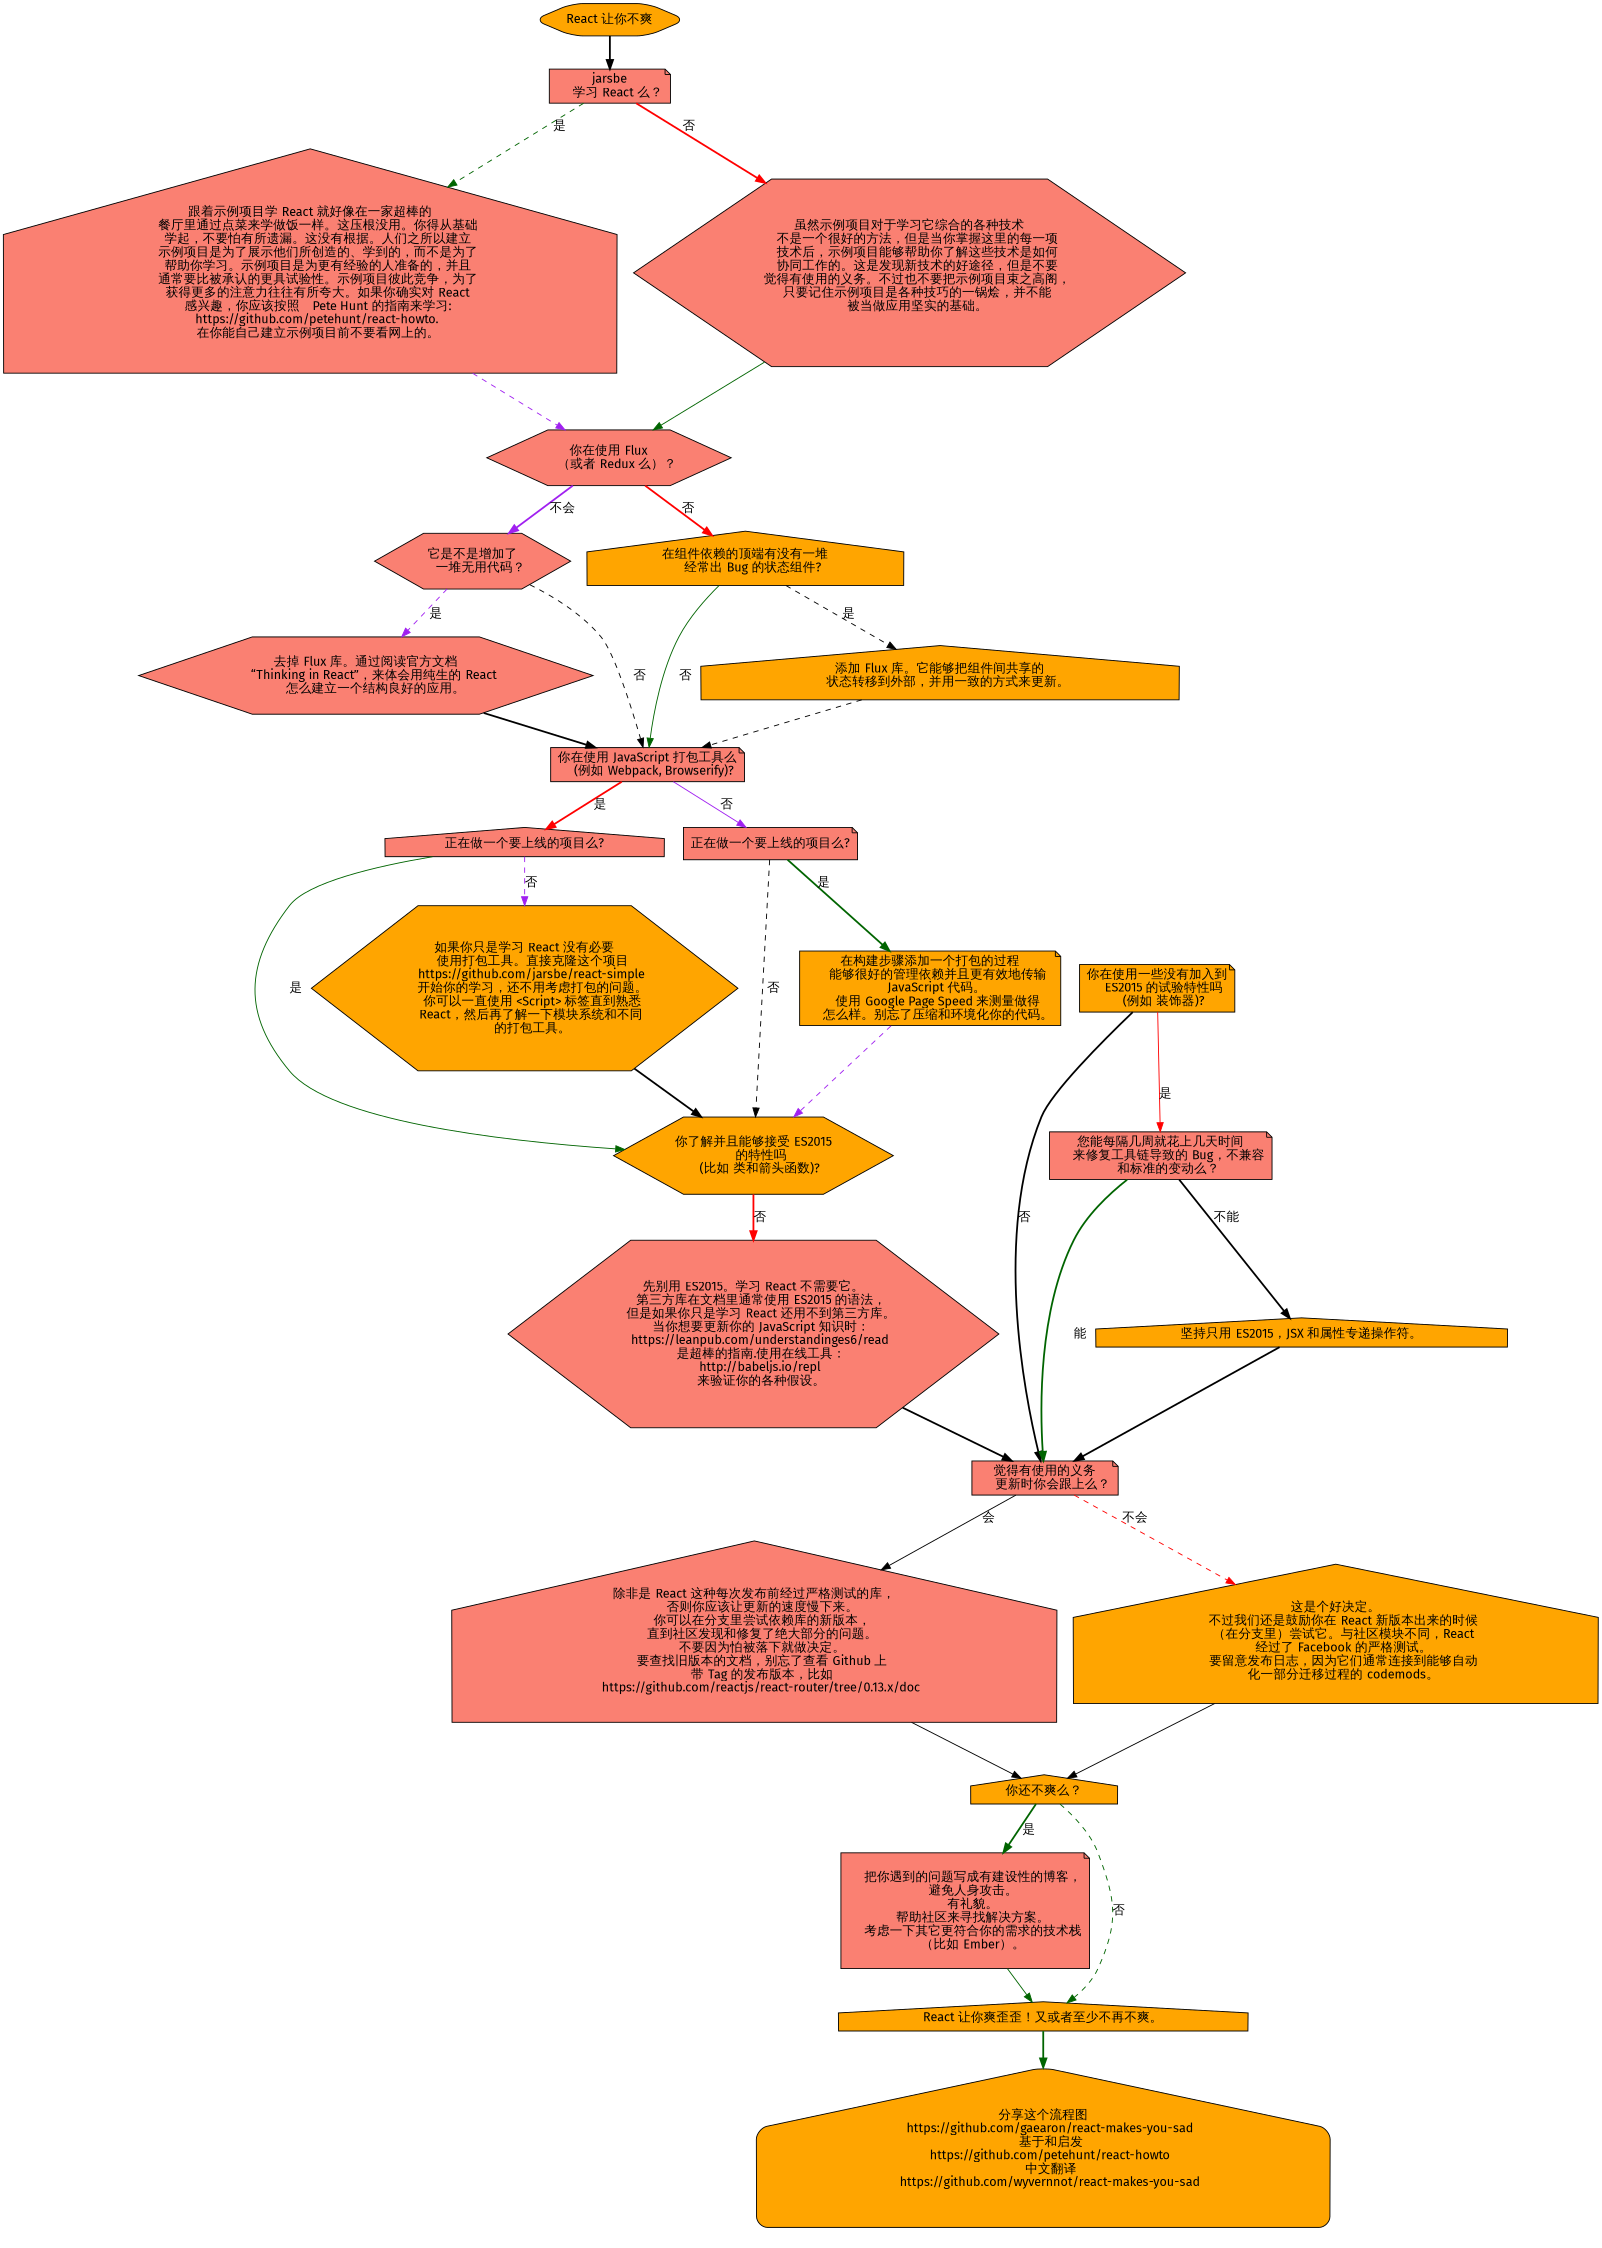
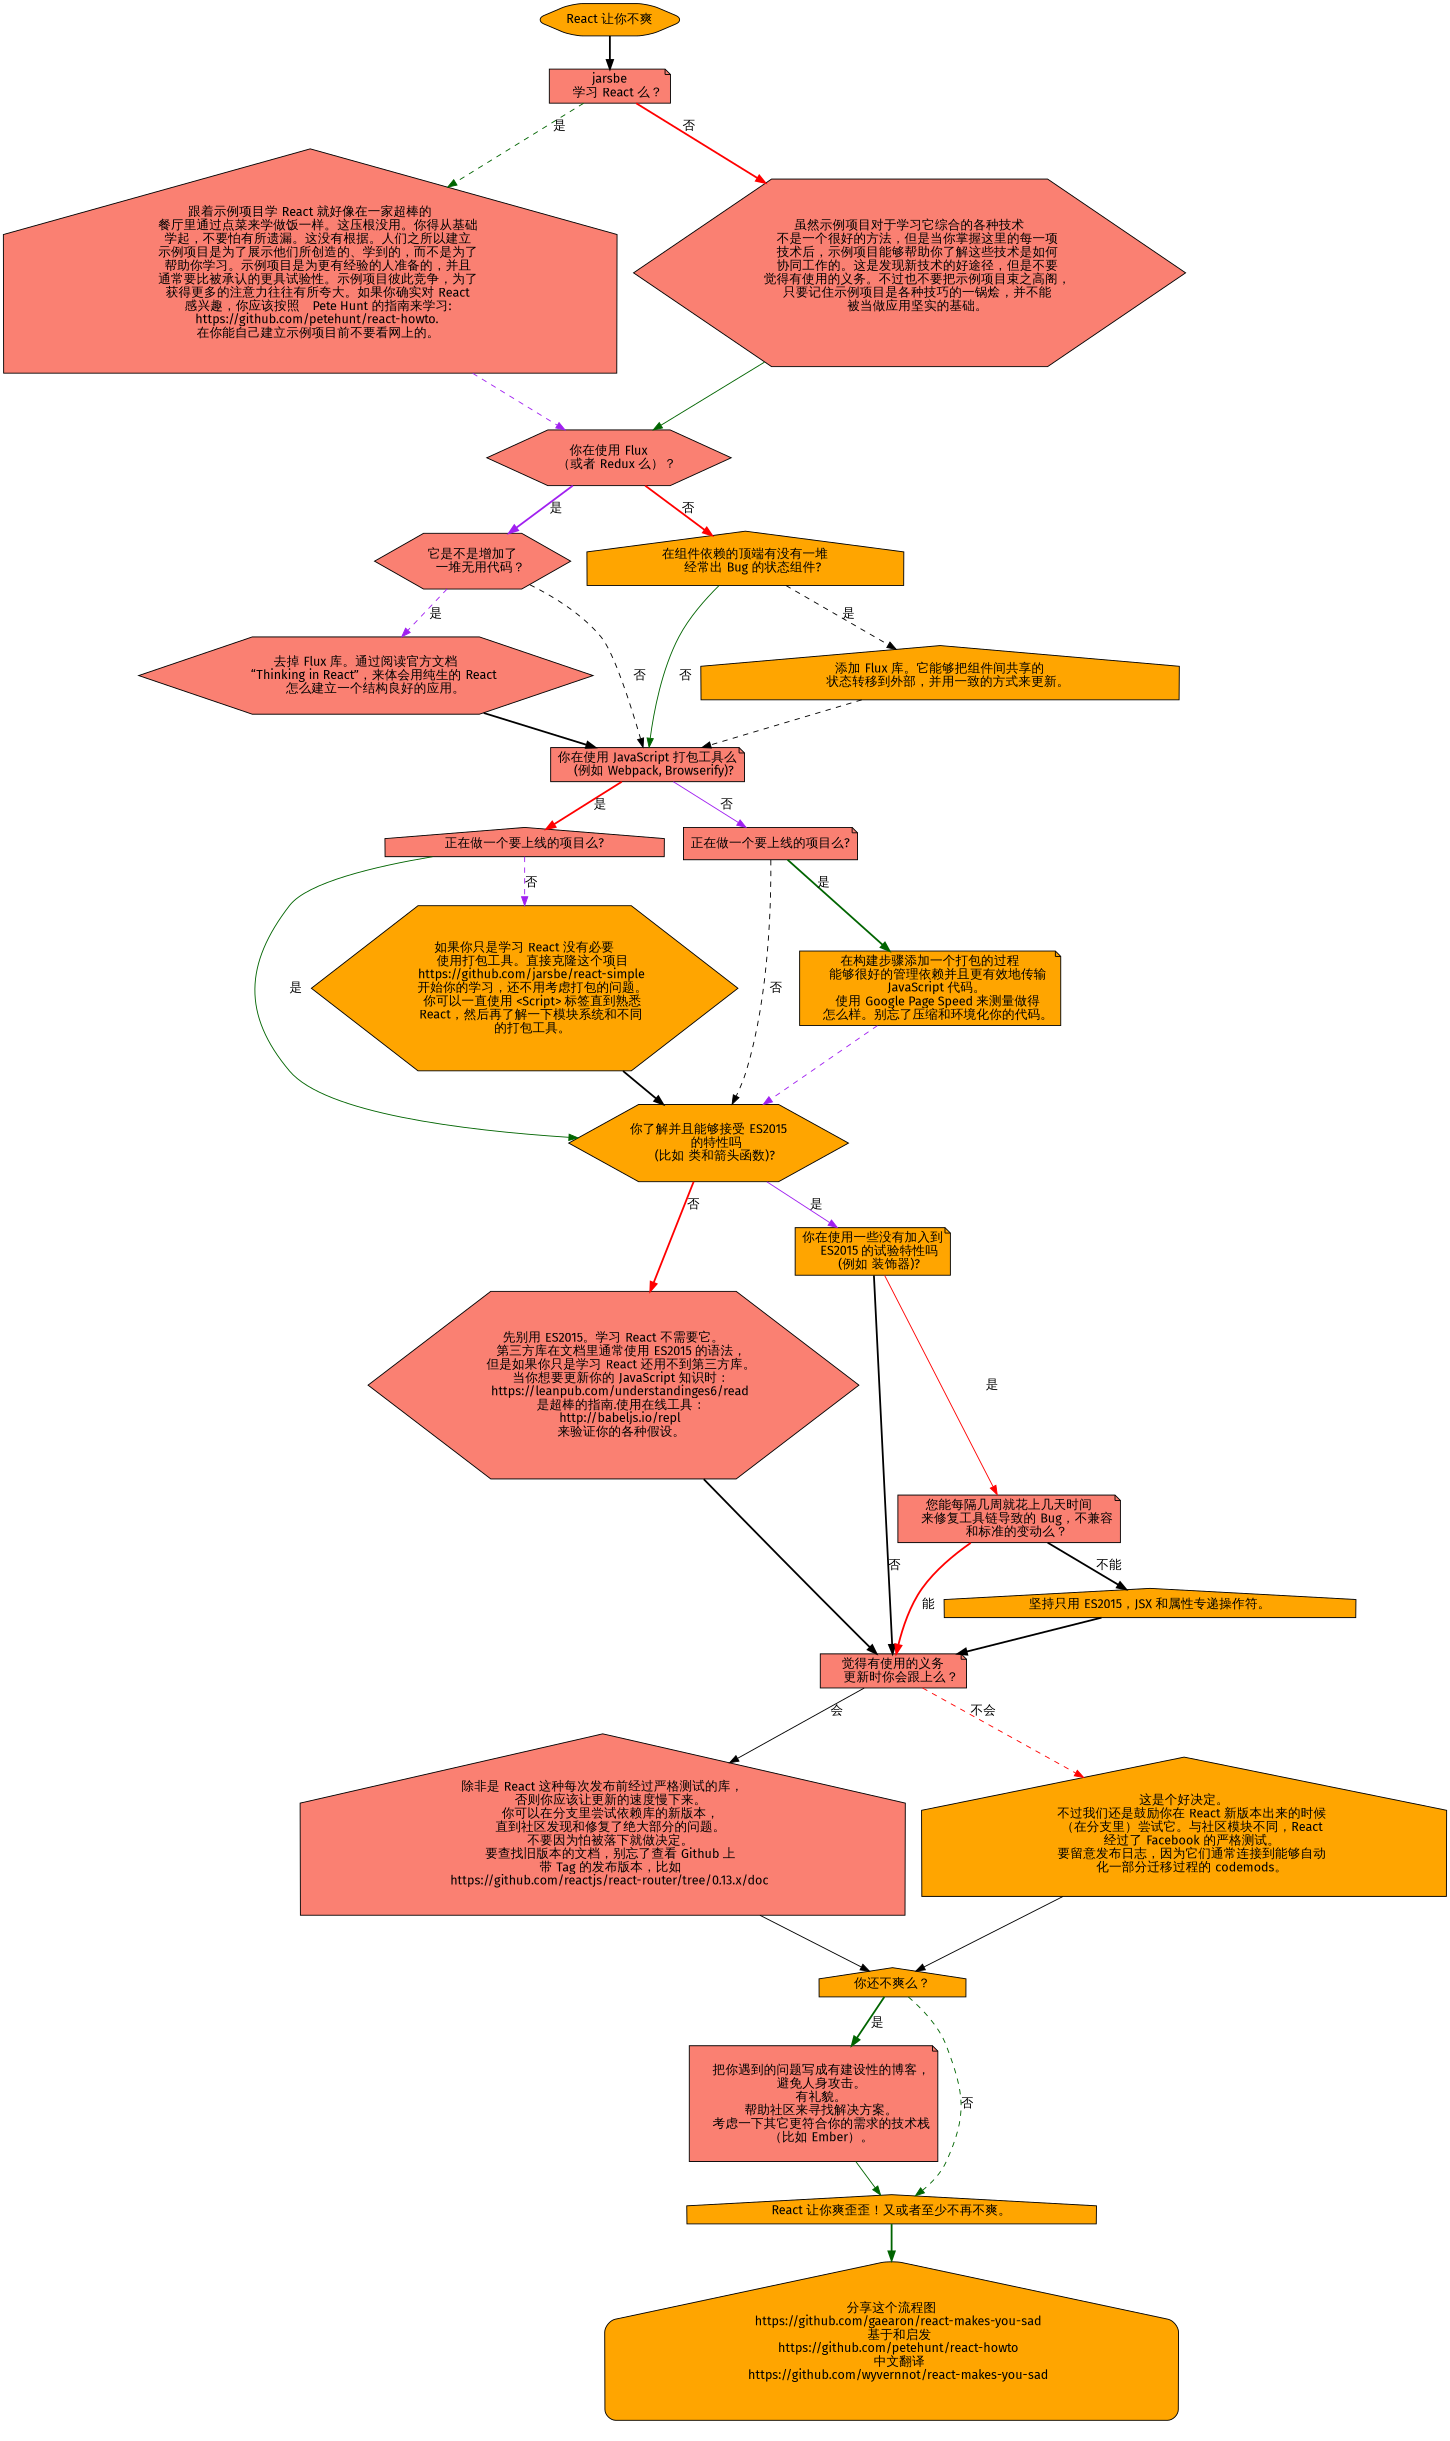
(563, 508) -> (557, 508)
none -> (798, 1202)
(1052, 1304) -> (924, 1586)
